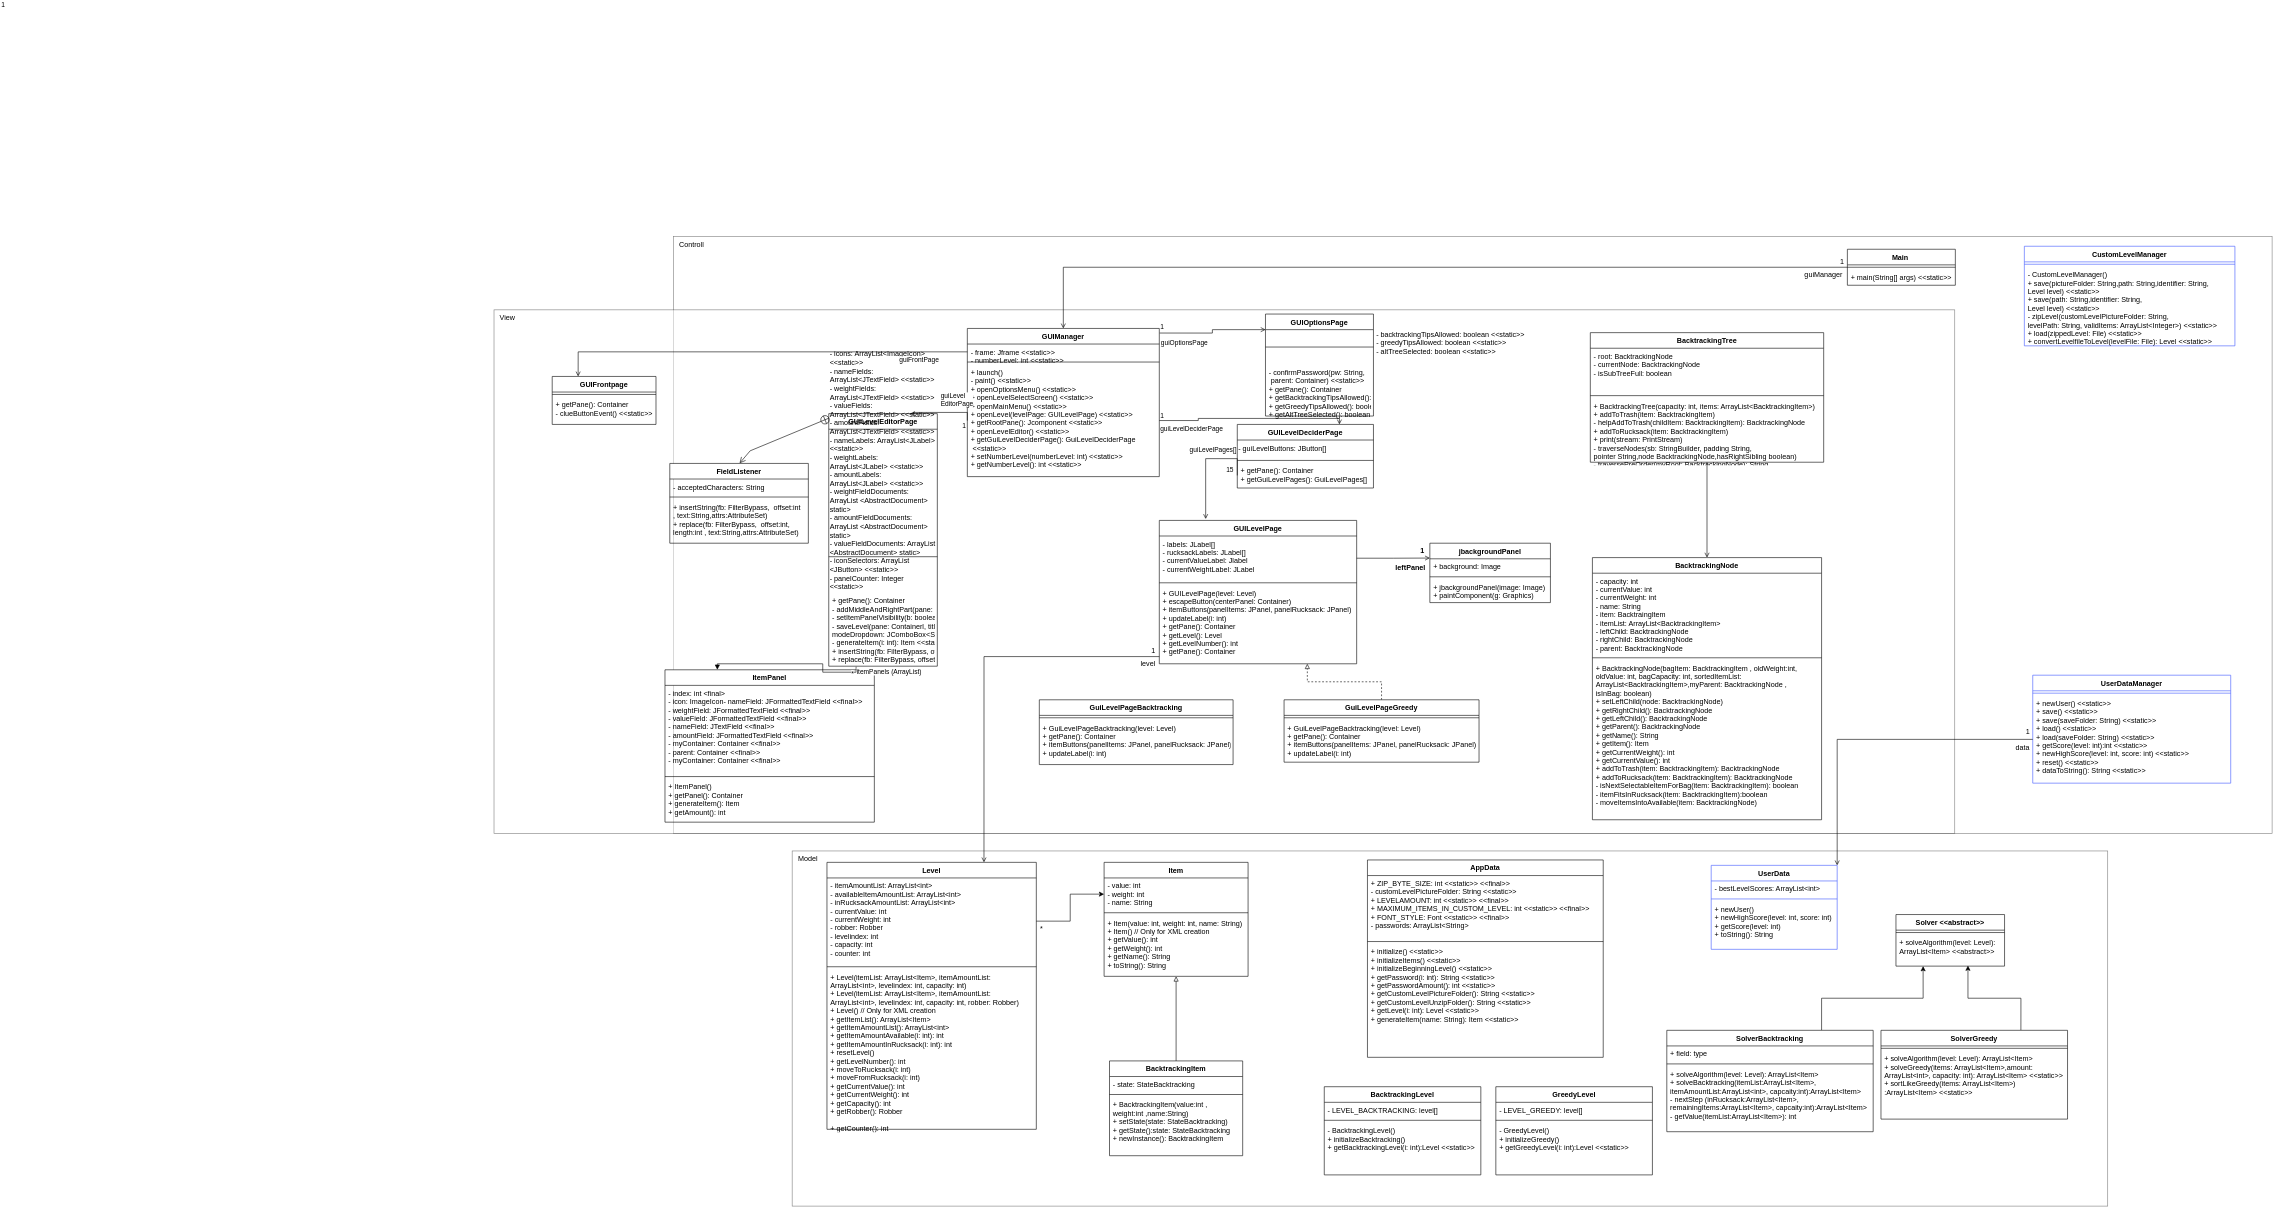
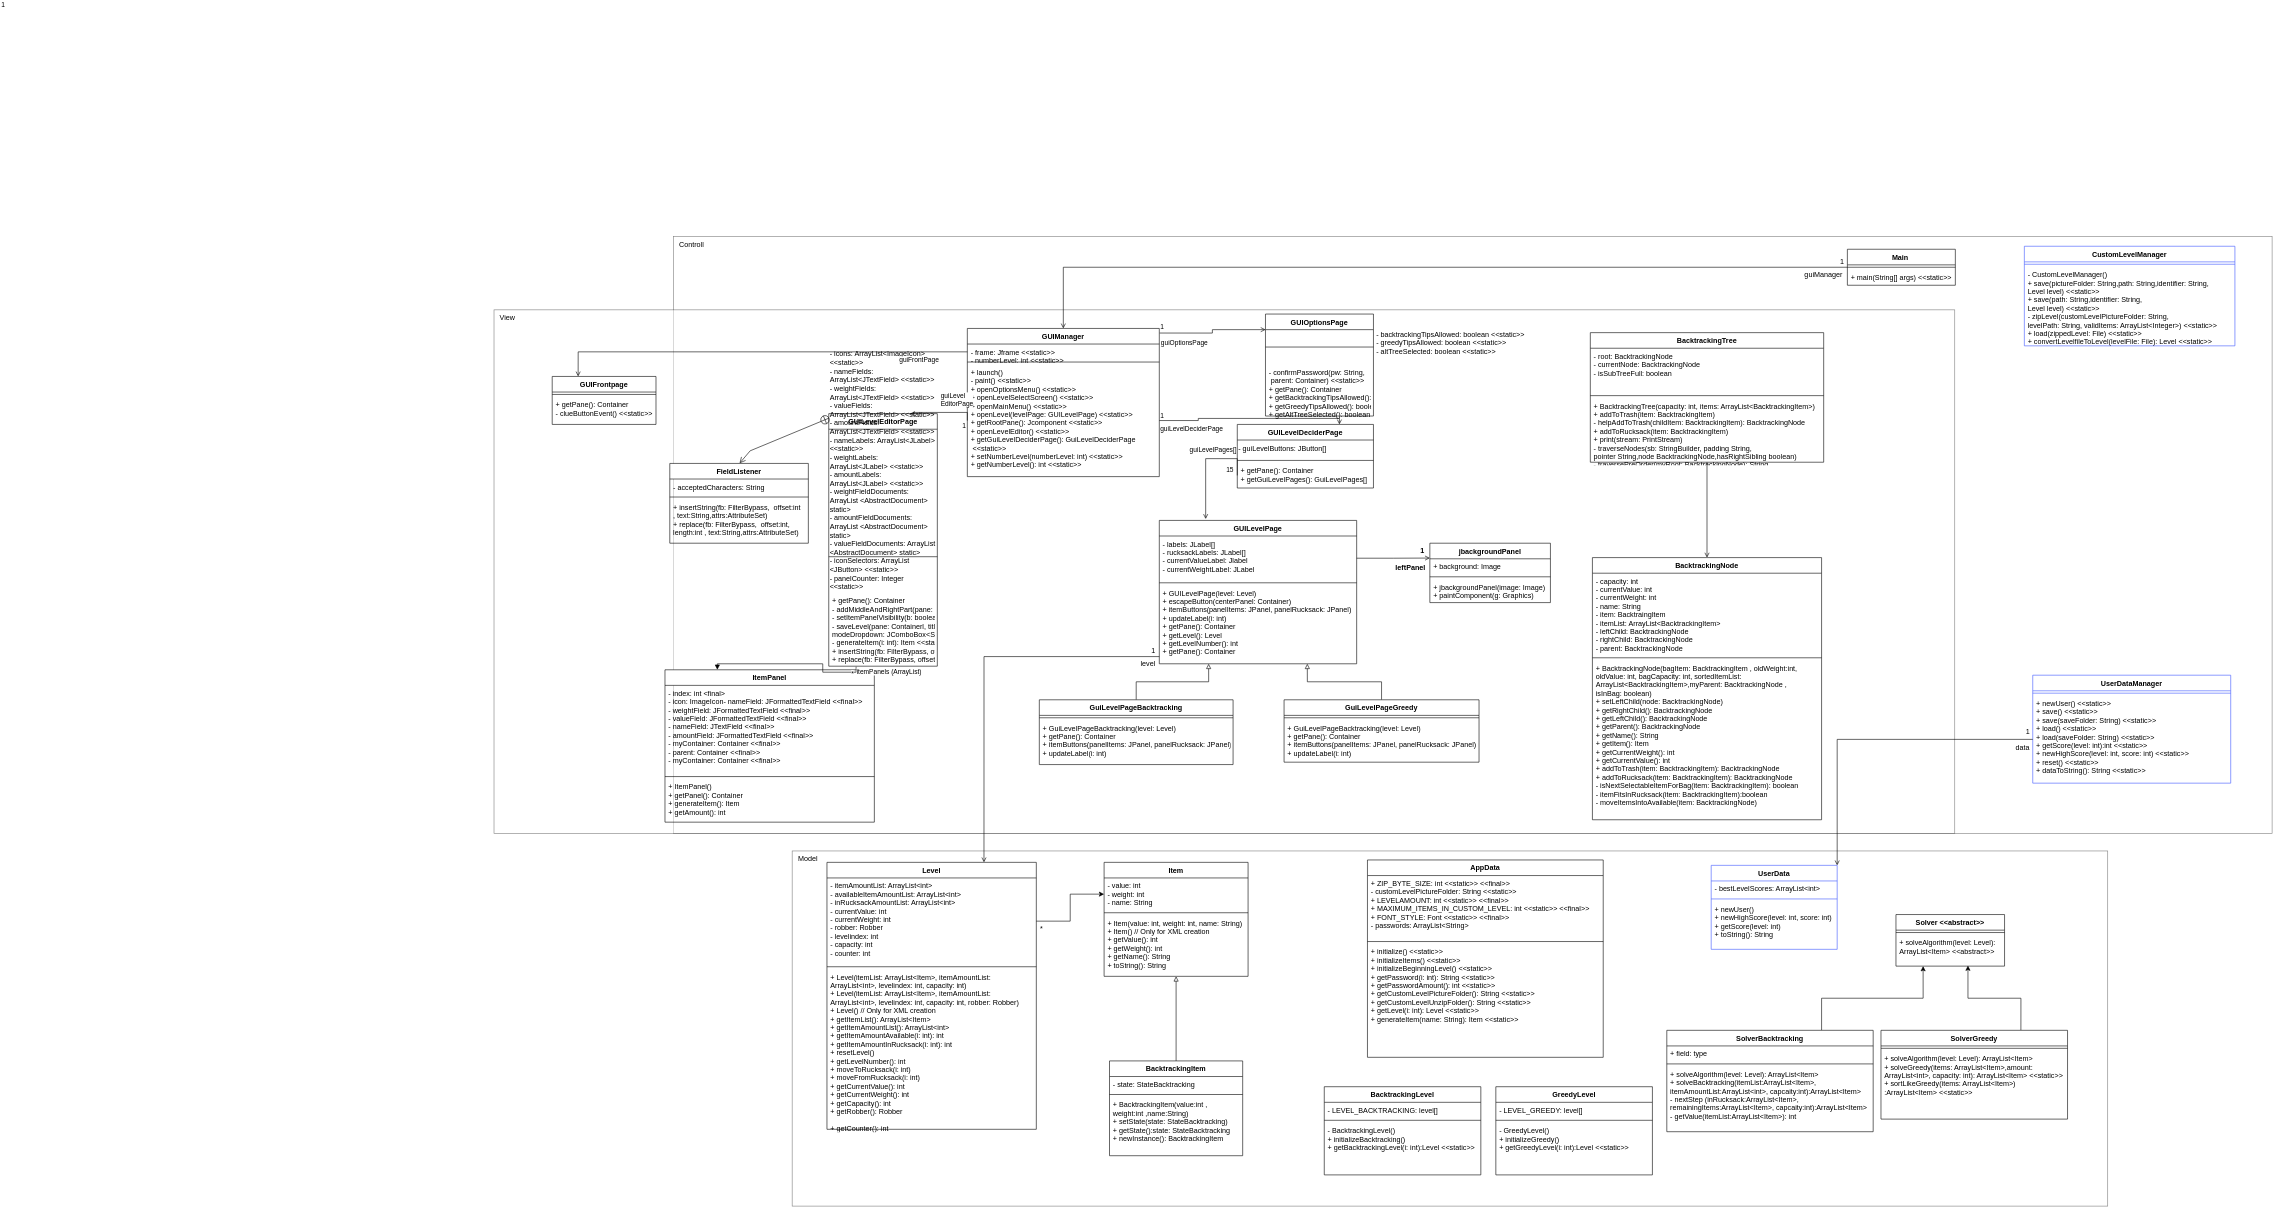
none -> (1170, 682)
(1347, 682) -> (1347, 682)
